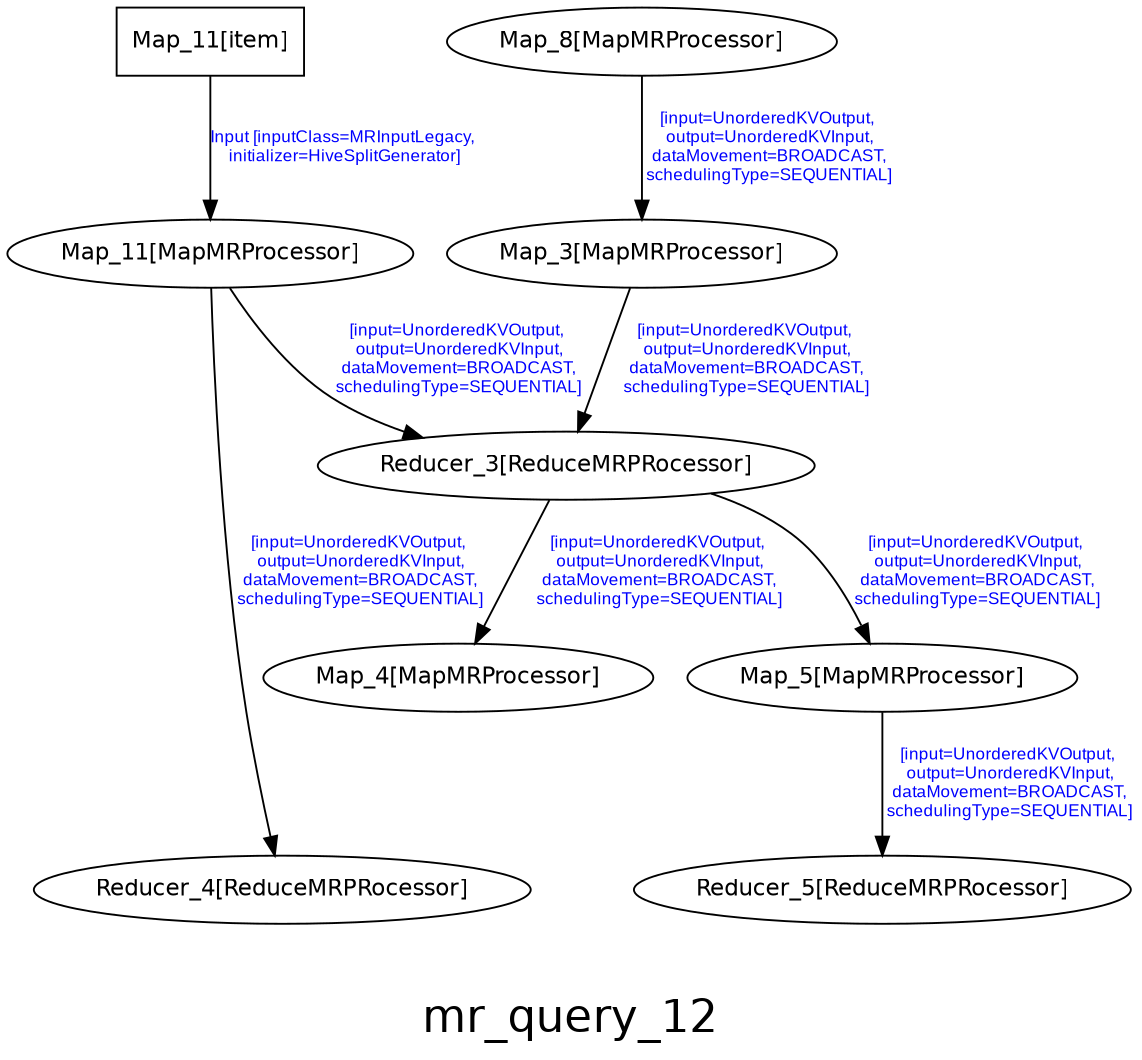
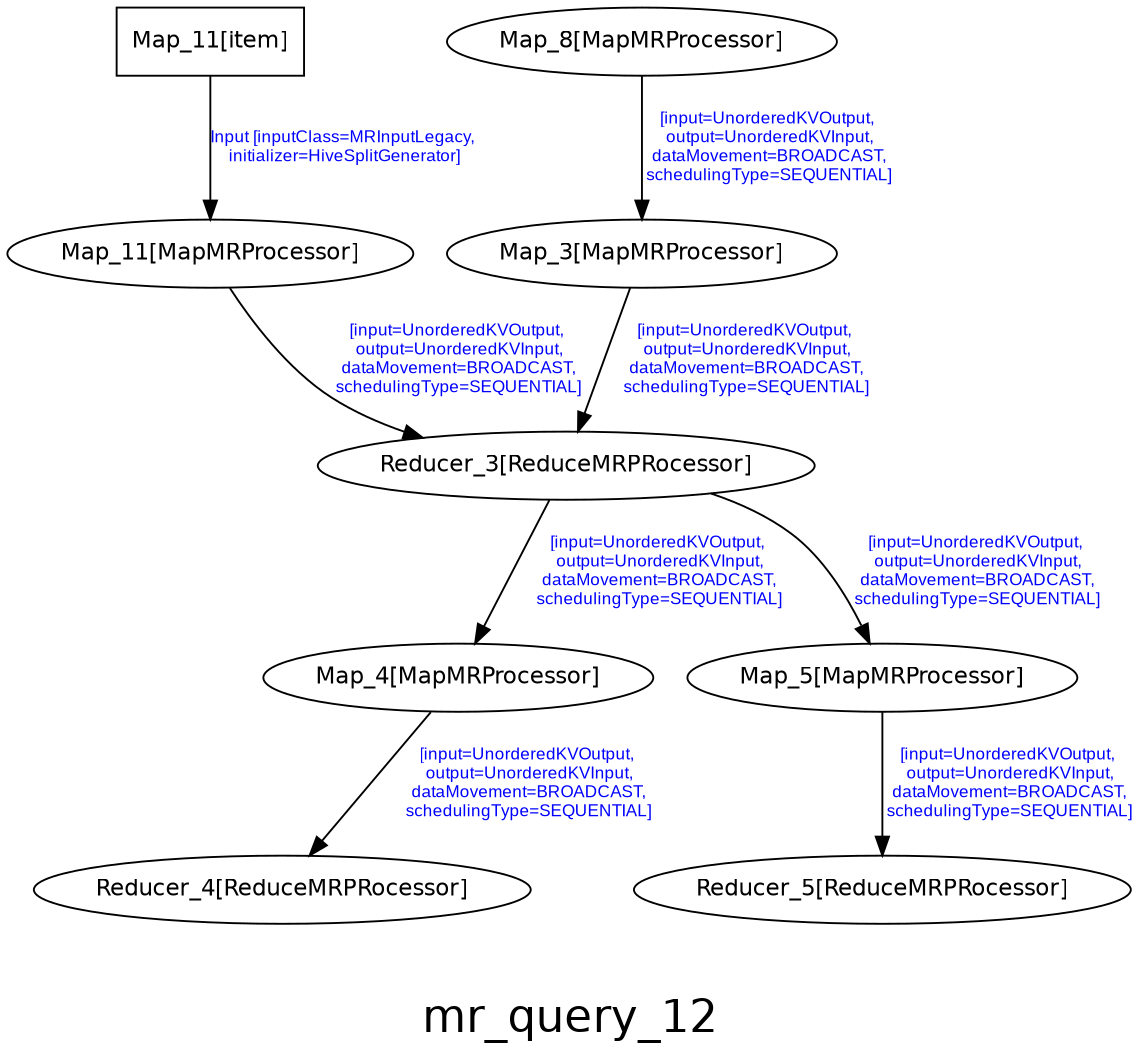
(228, 564) -> (376, 776)
